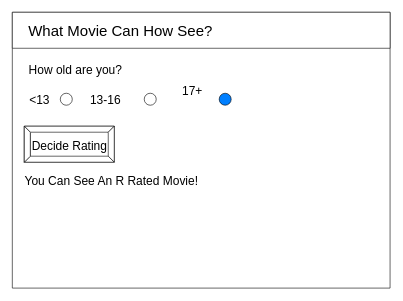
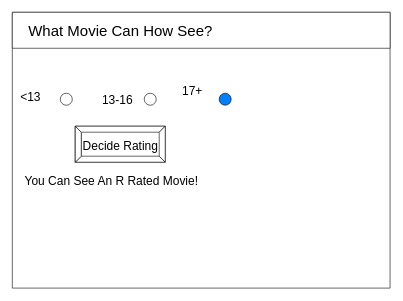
(75, 69) -> none
(39, 99) -> (30, 96)
(105, 99) -> (117, 99)
(69, 144) -> (120, 144)
